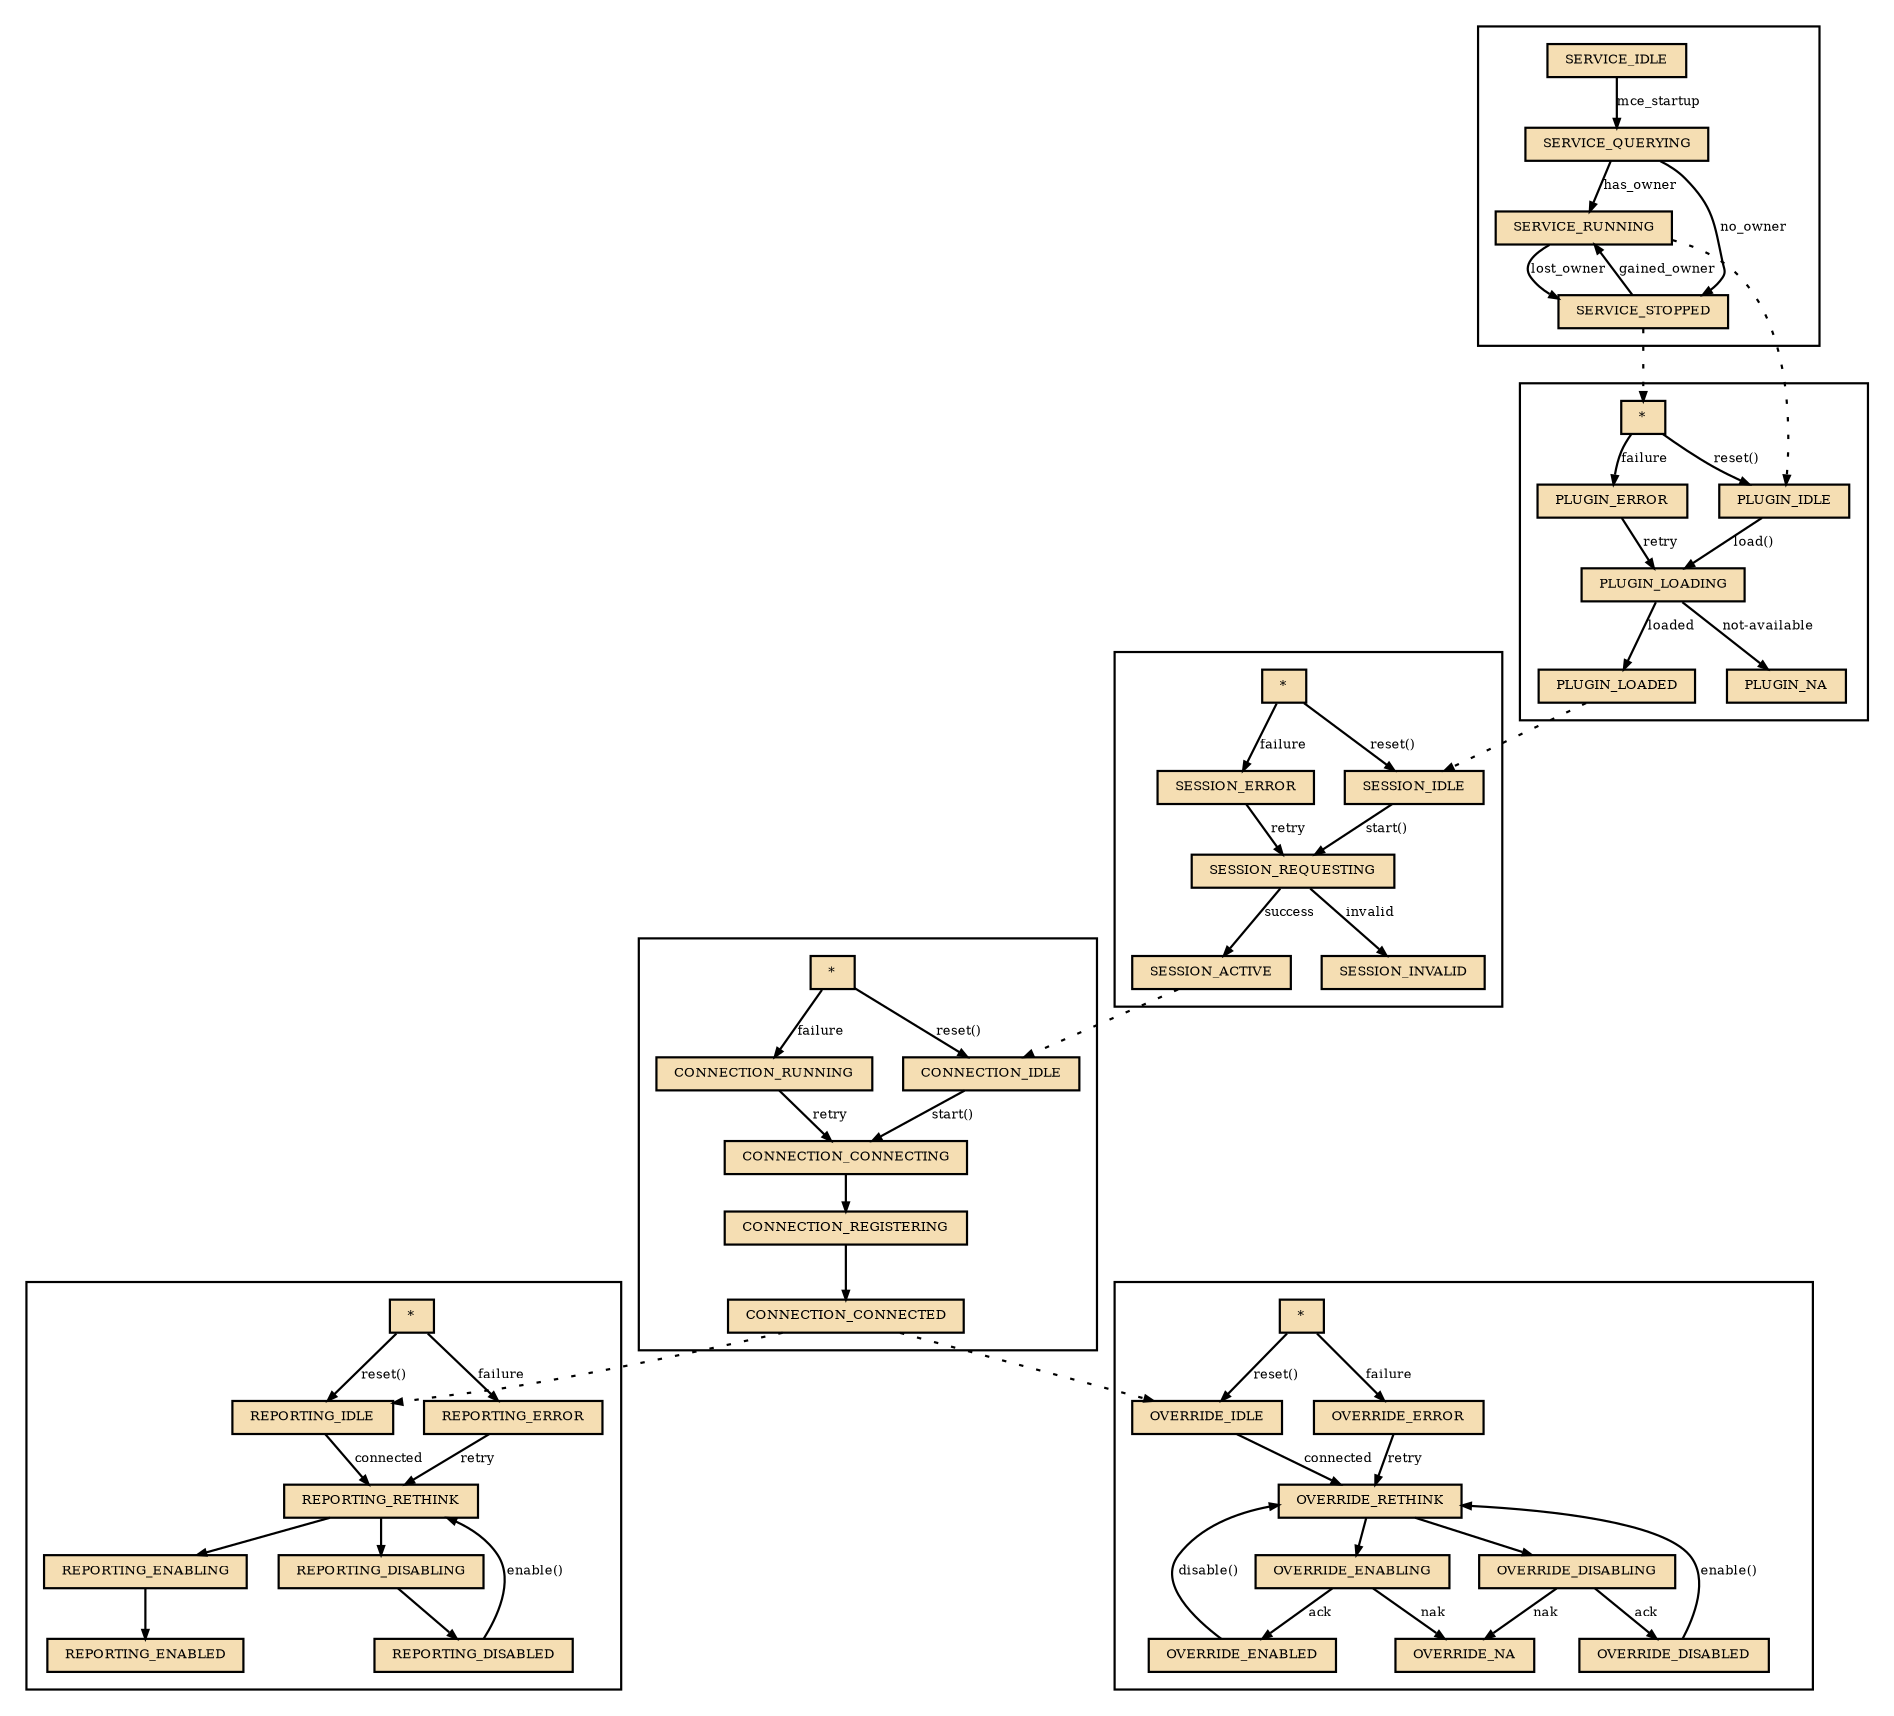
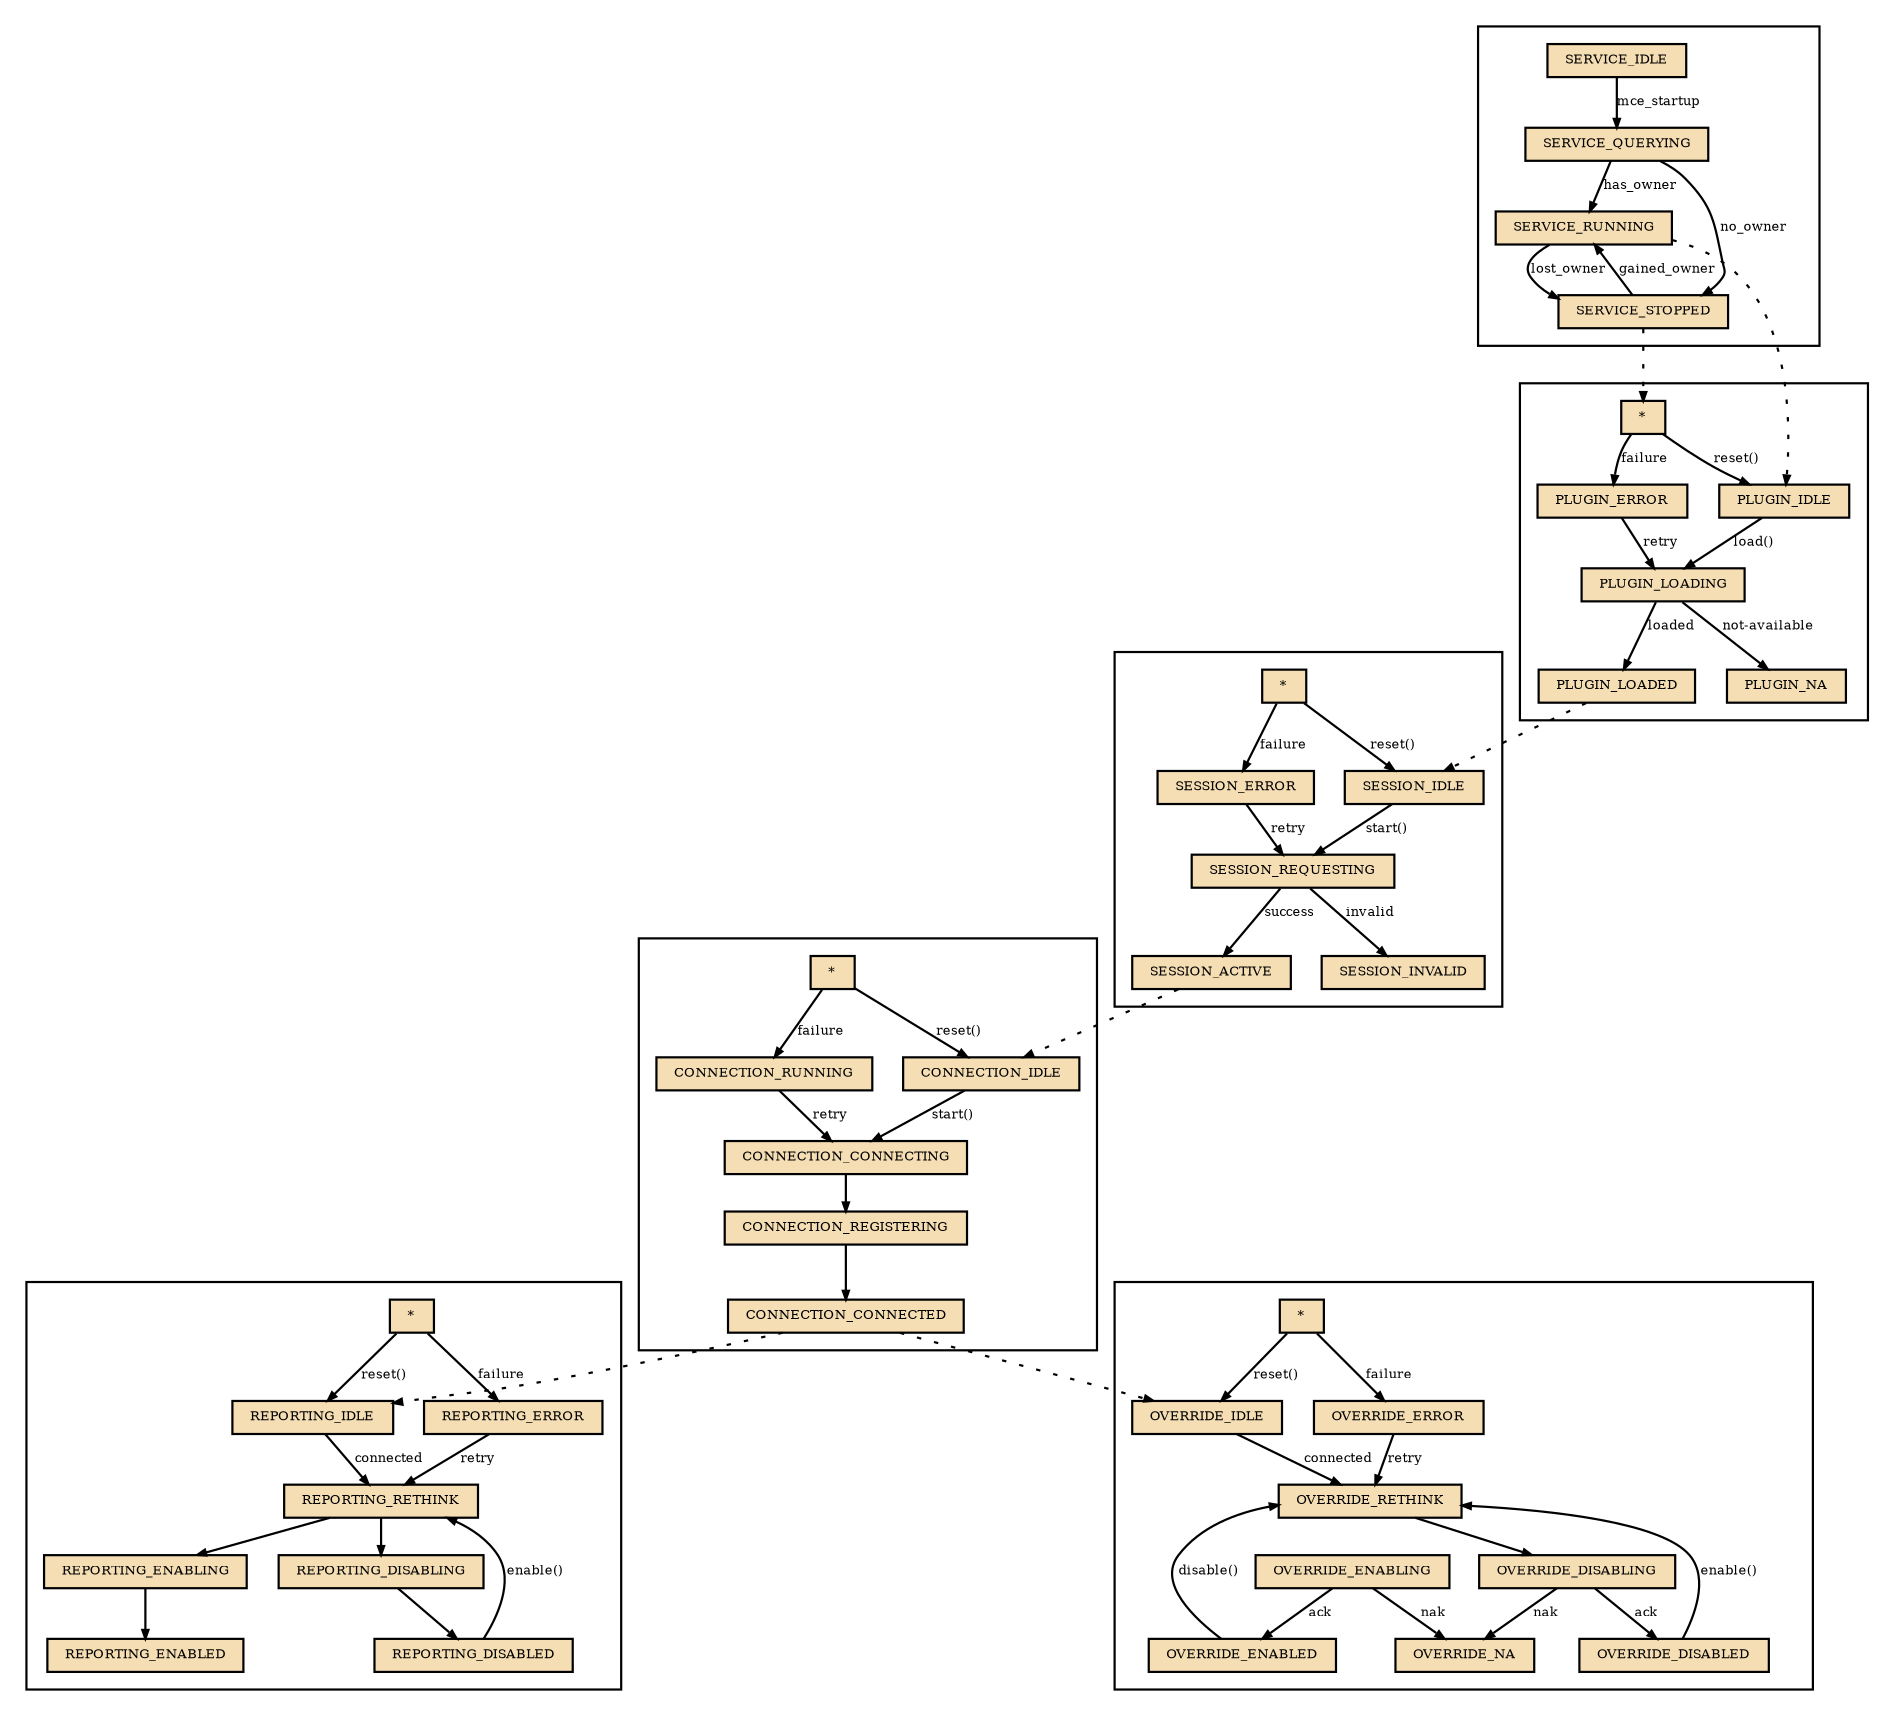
(1362, 1532) -> none
